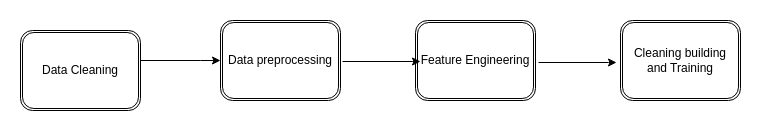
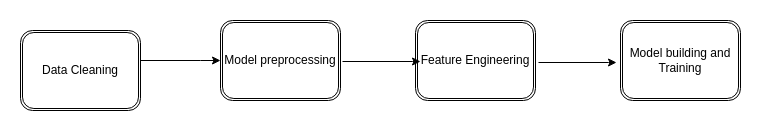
(281, 61) -> (281, 61)
(681, 61) -> (681, 61)
